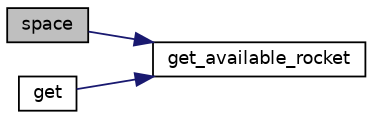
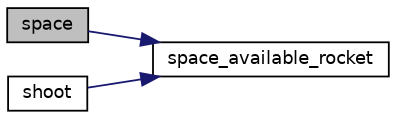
(259, 59) -> (271, 59)
(48, 94) -> (48, 94)
